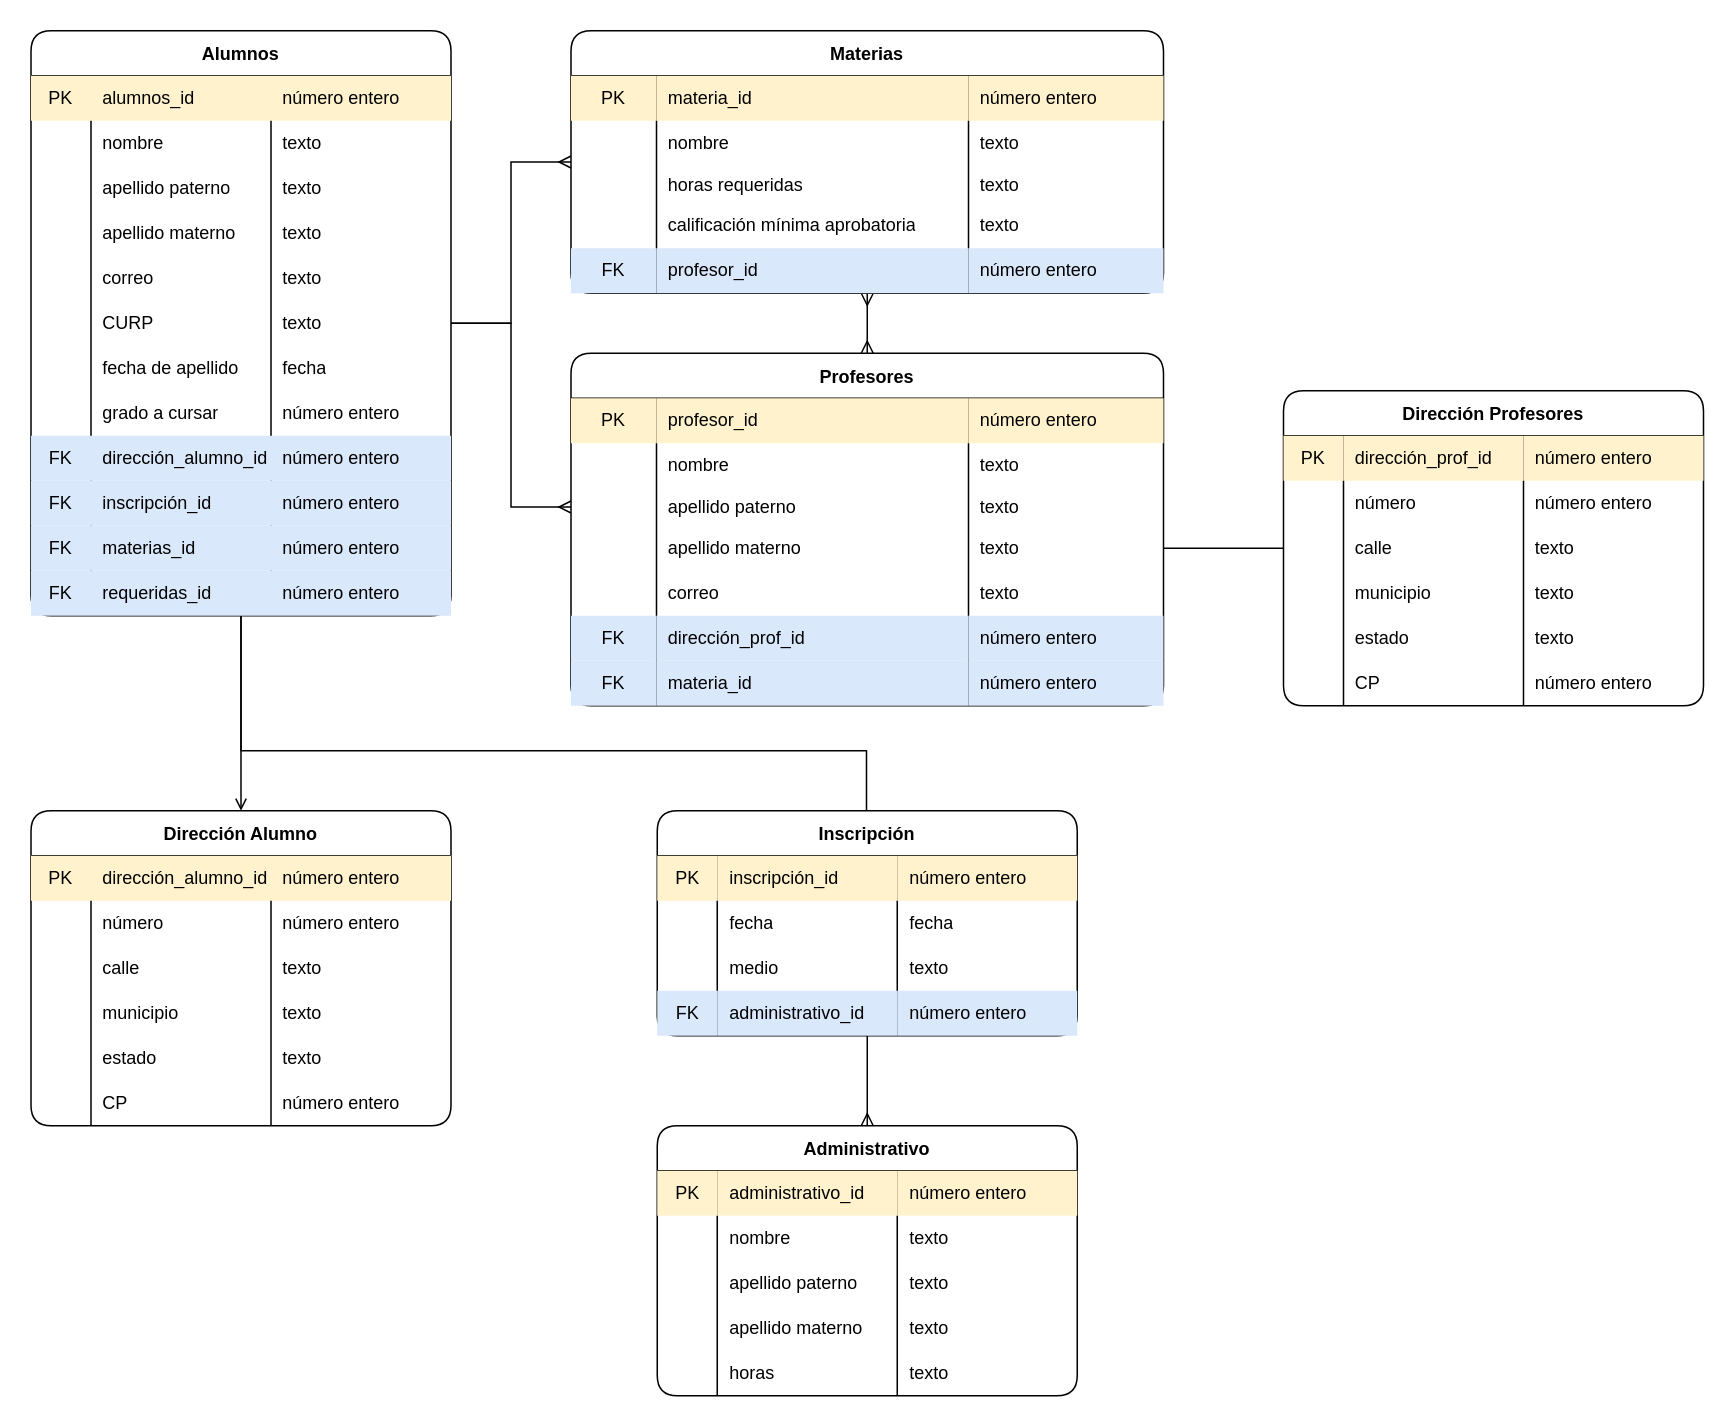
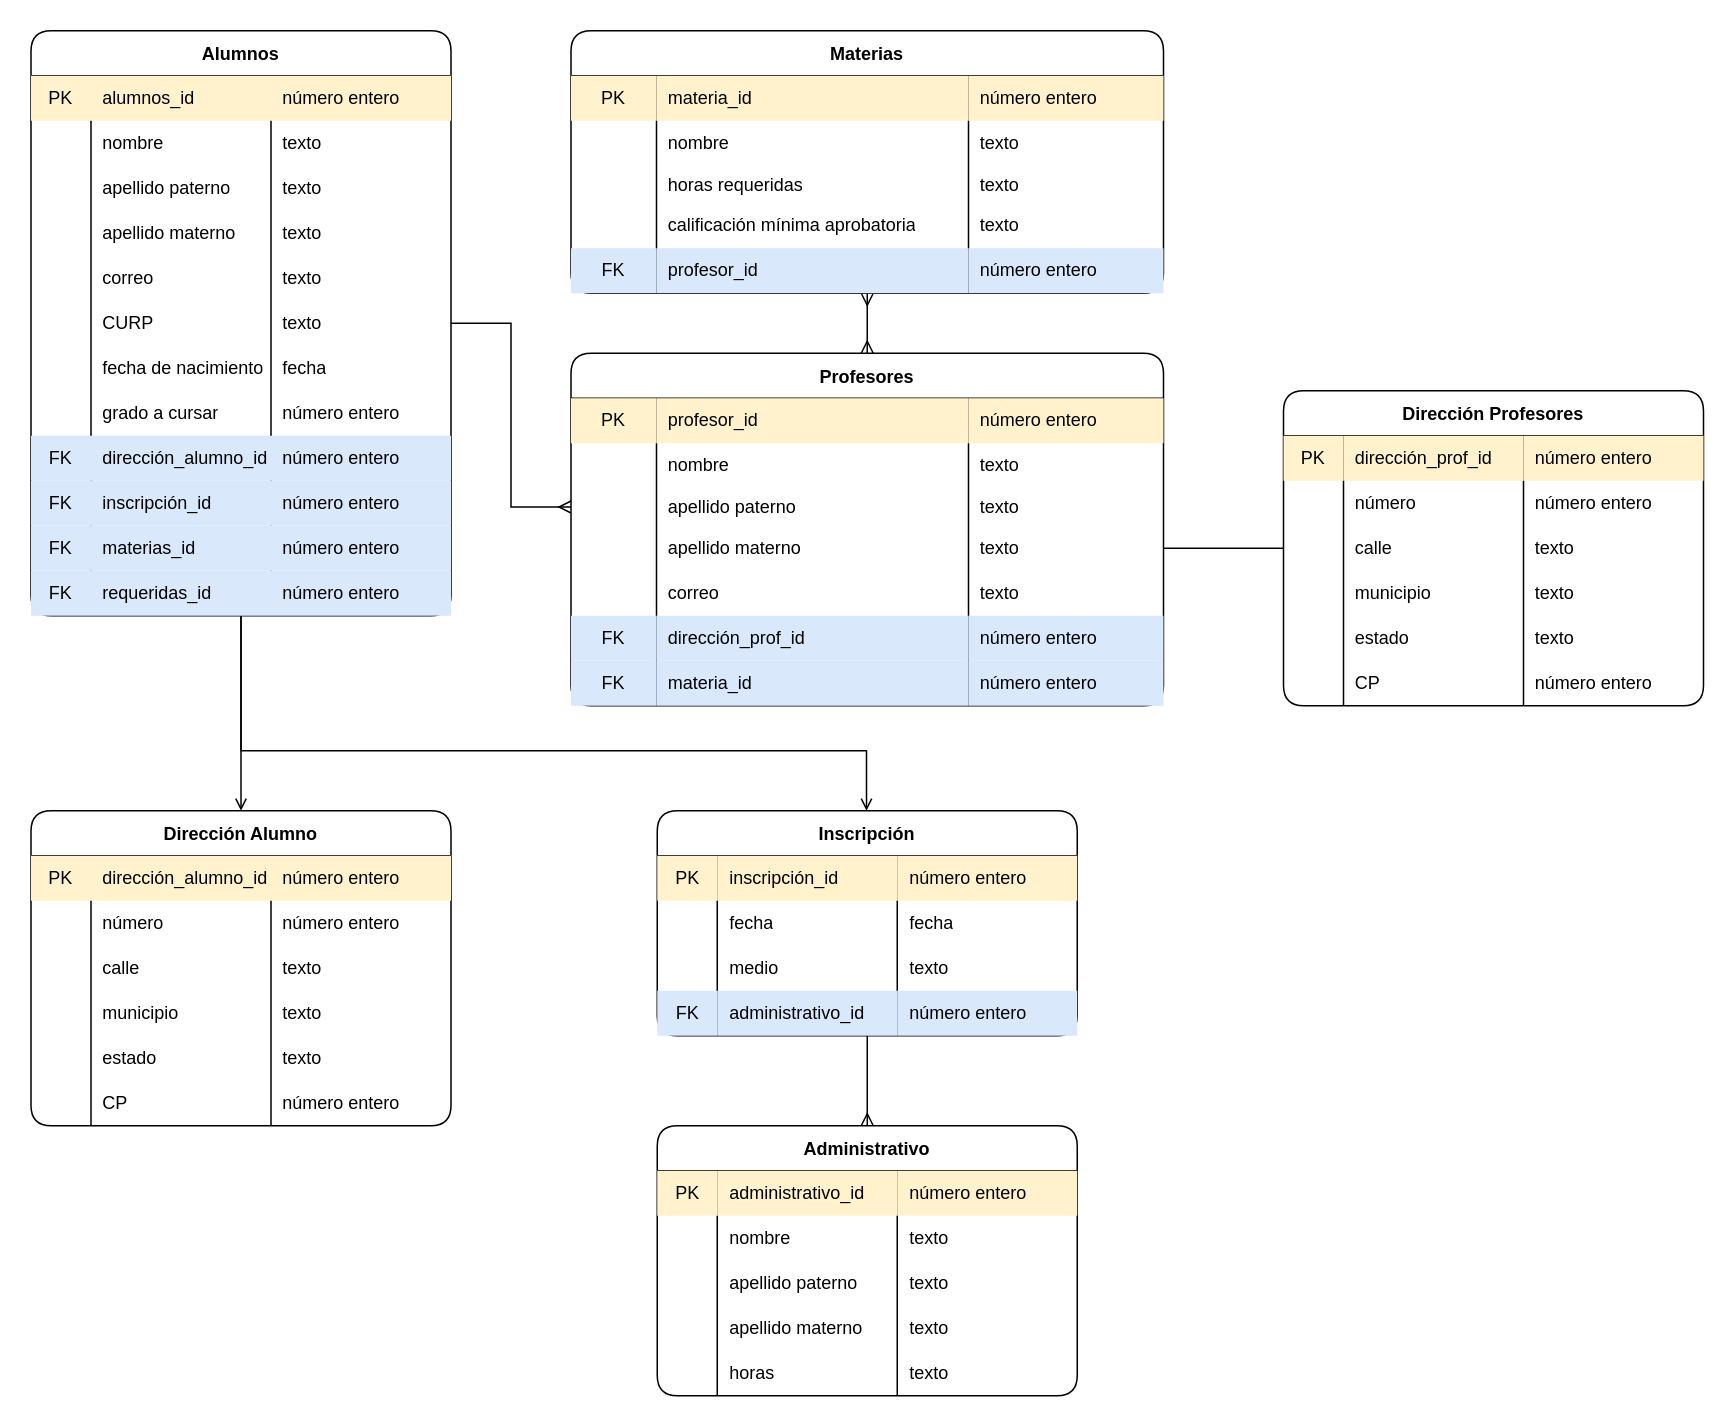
(511, 214) -> none
(177, 368) -> (187, 368)
(866, 805) -> (866, 804)
